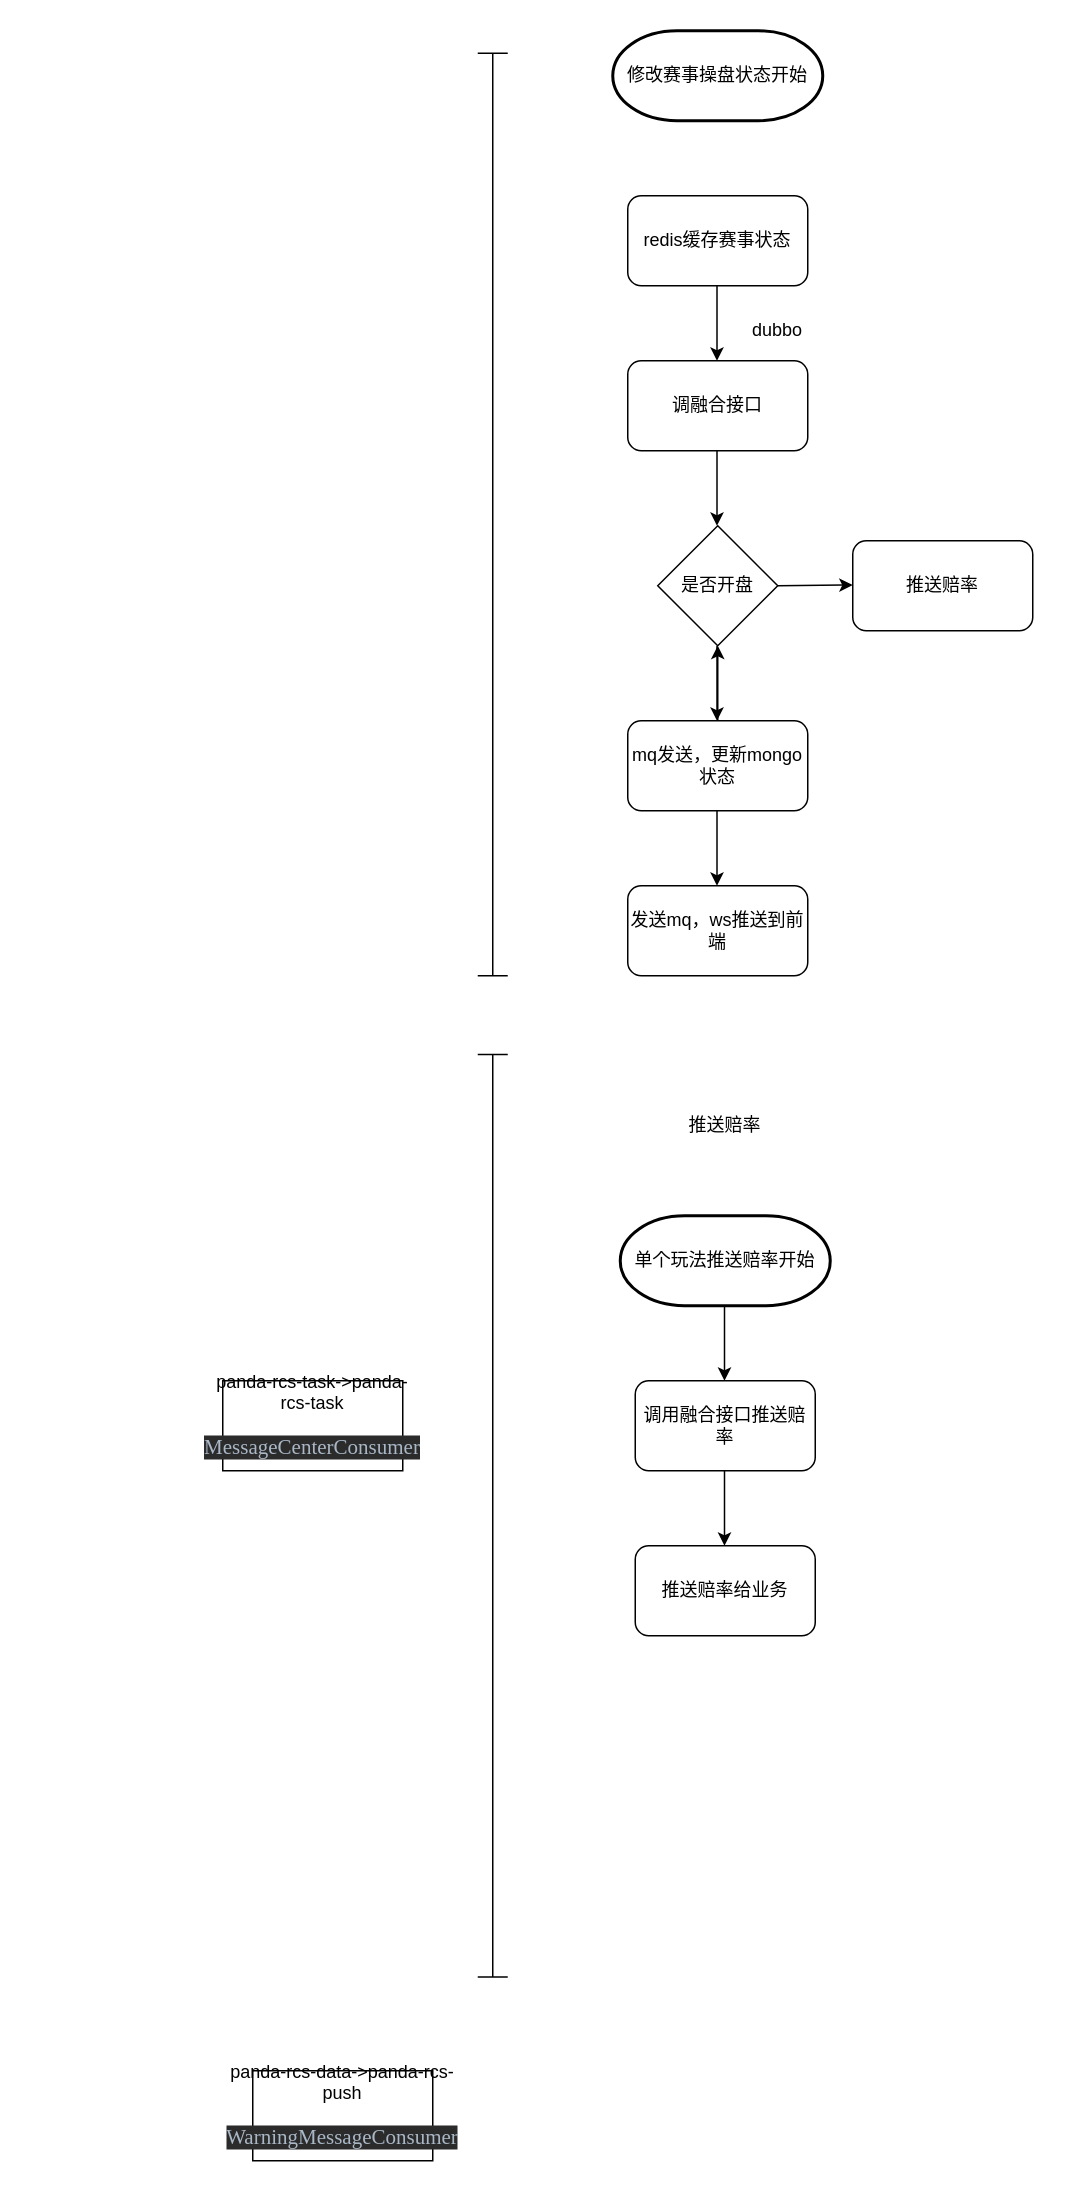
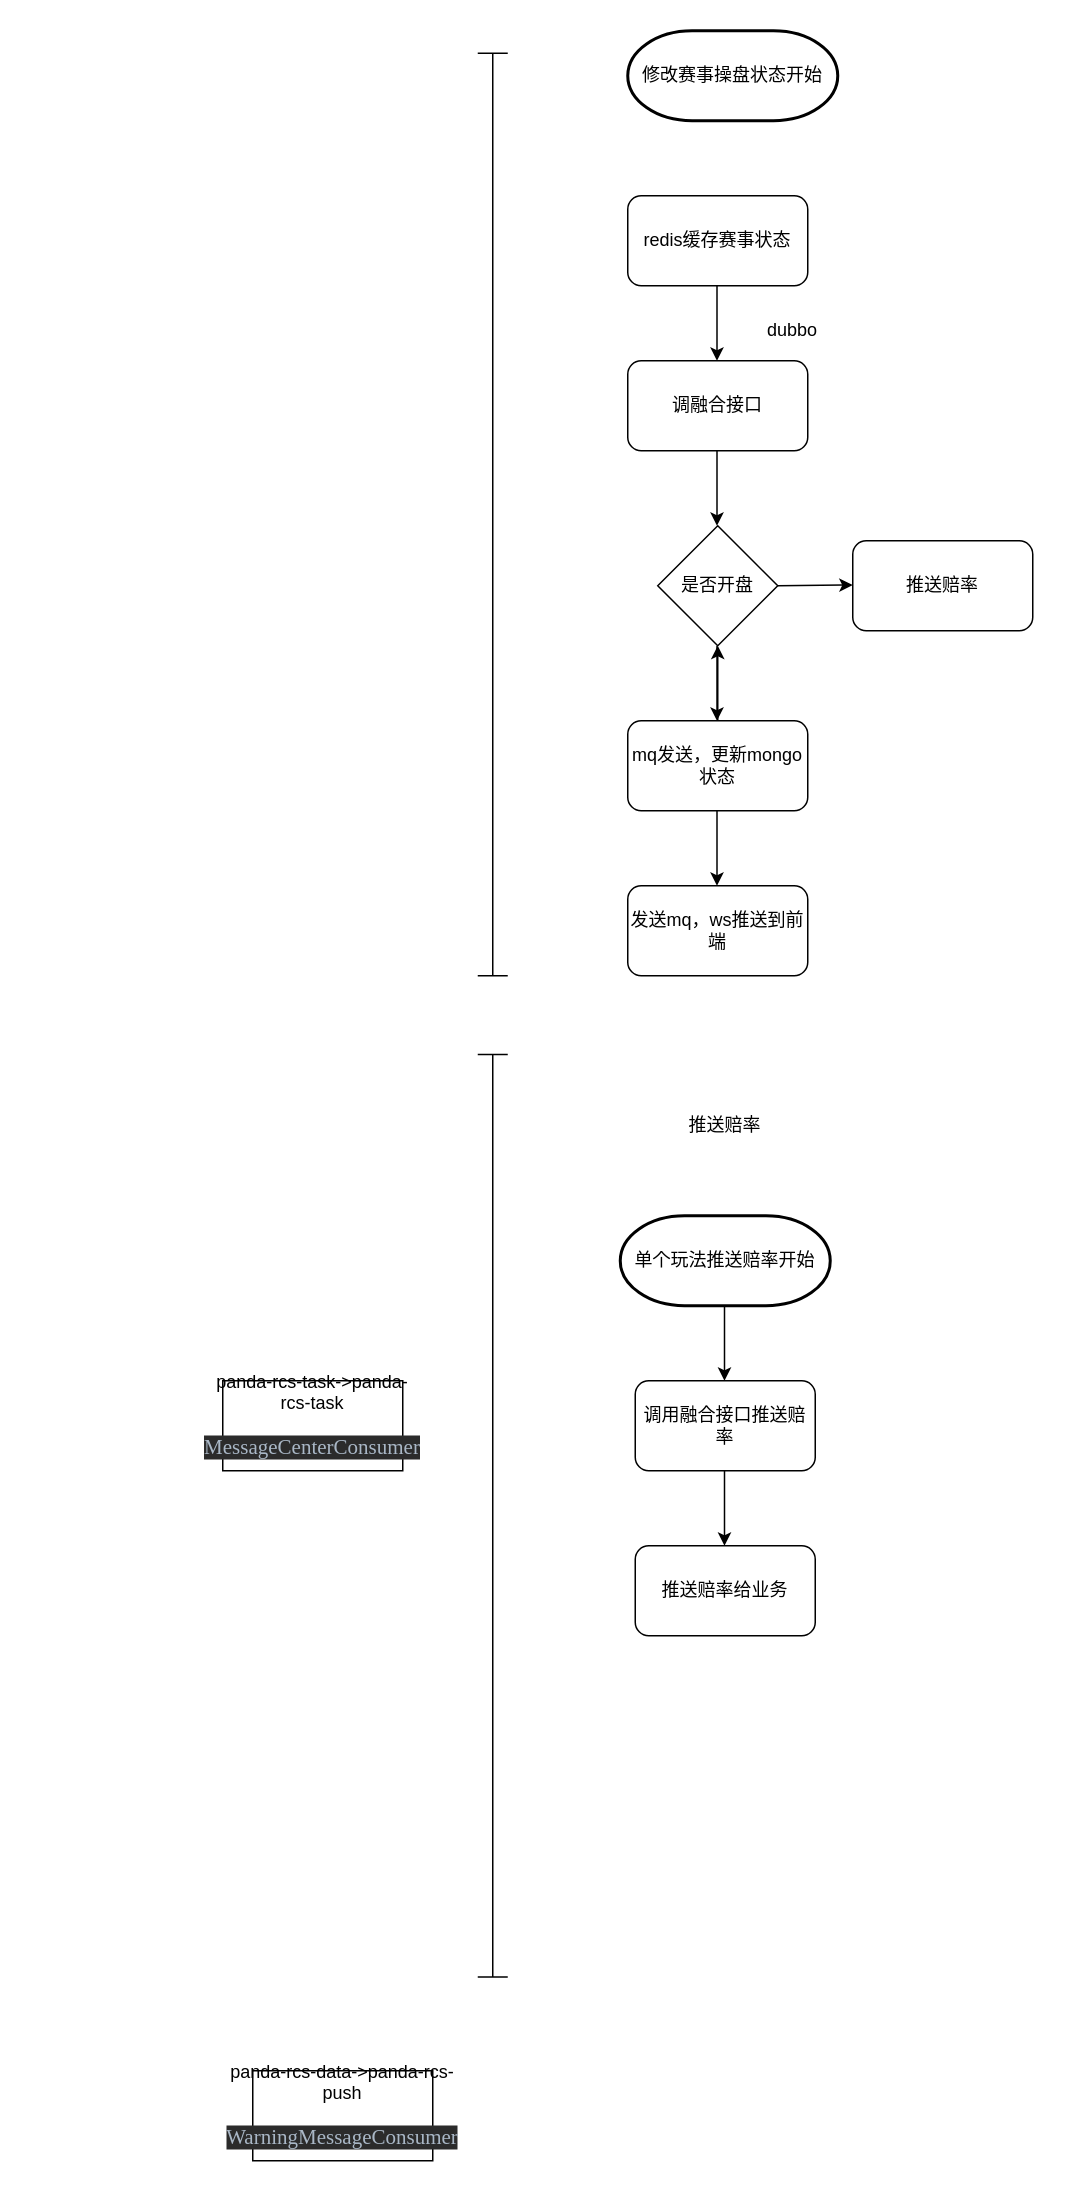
(718, 76) -> (733, 76)
(778, 331) -> (793, 331)
